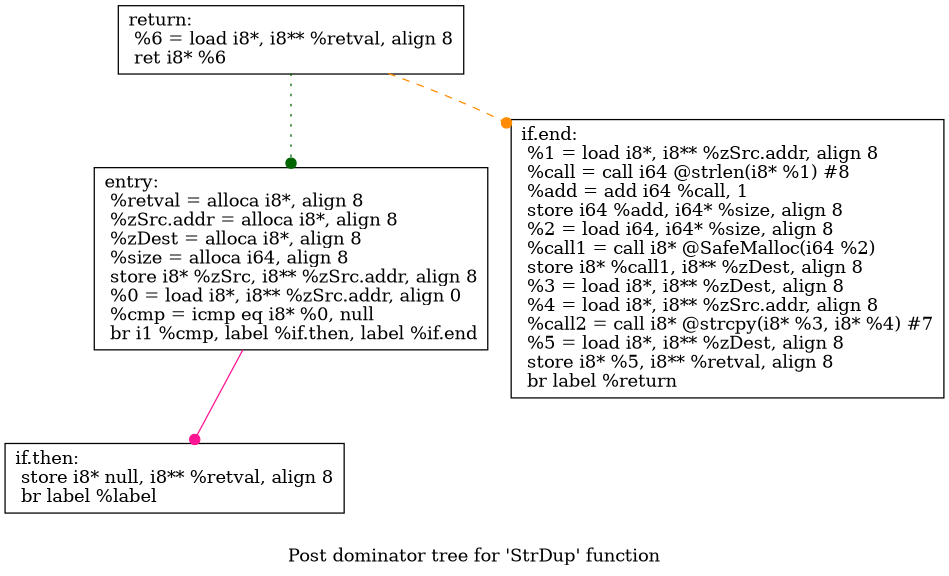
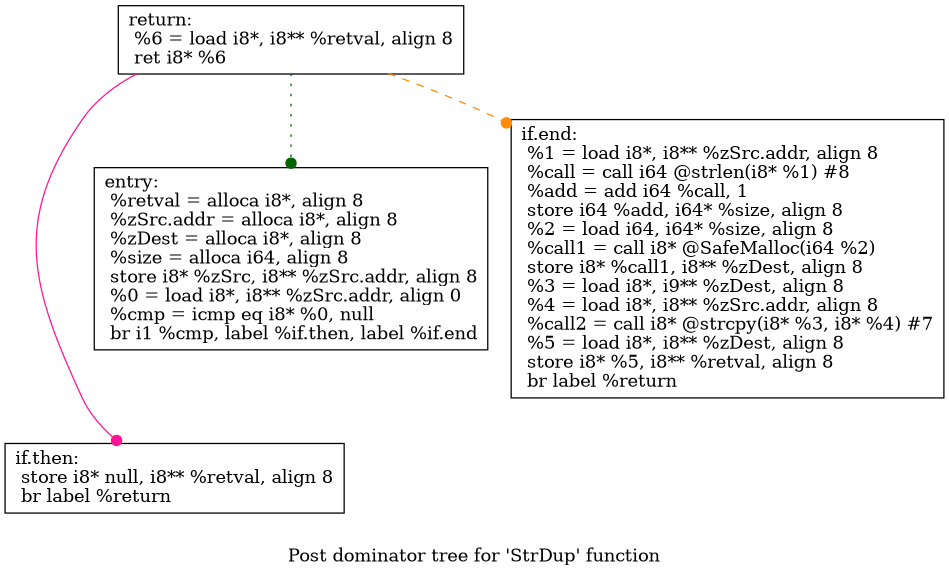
(683, 287) -> (683, 287)
(220, 392) -> (37, 246)
(86, 497) -> (94, 497)
